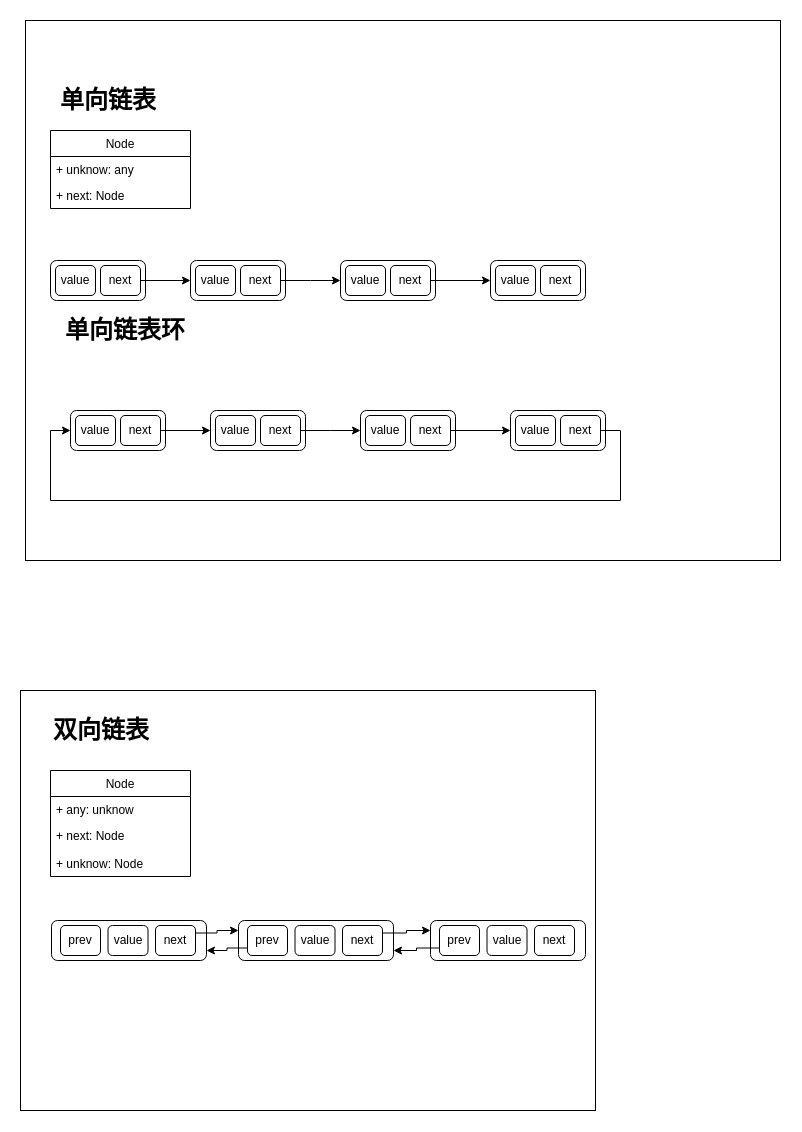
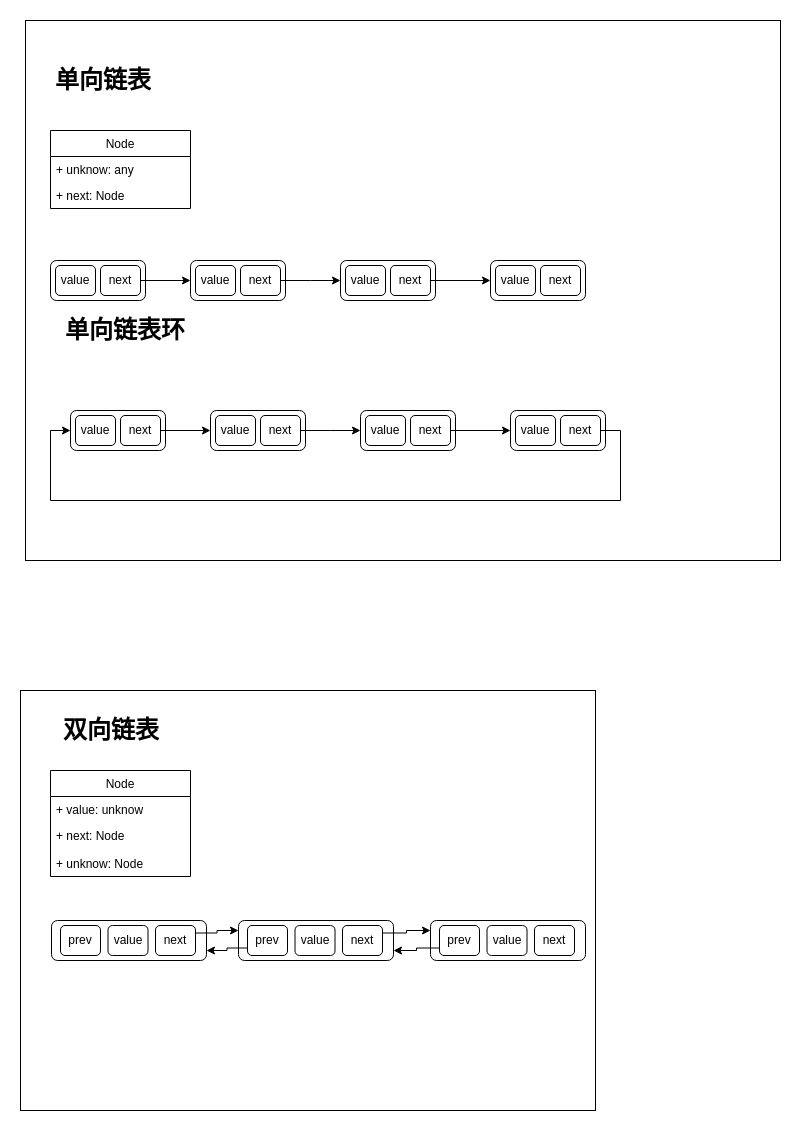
(112, 101) -> (107, 81)
(143, 731) -> (153, 731)
(95, 810) -> (100, 810)
